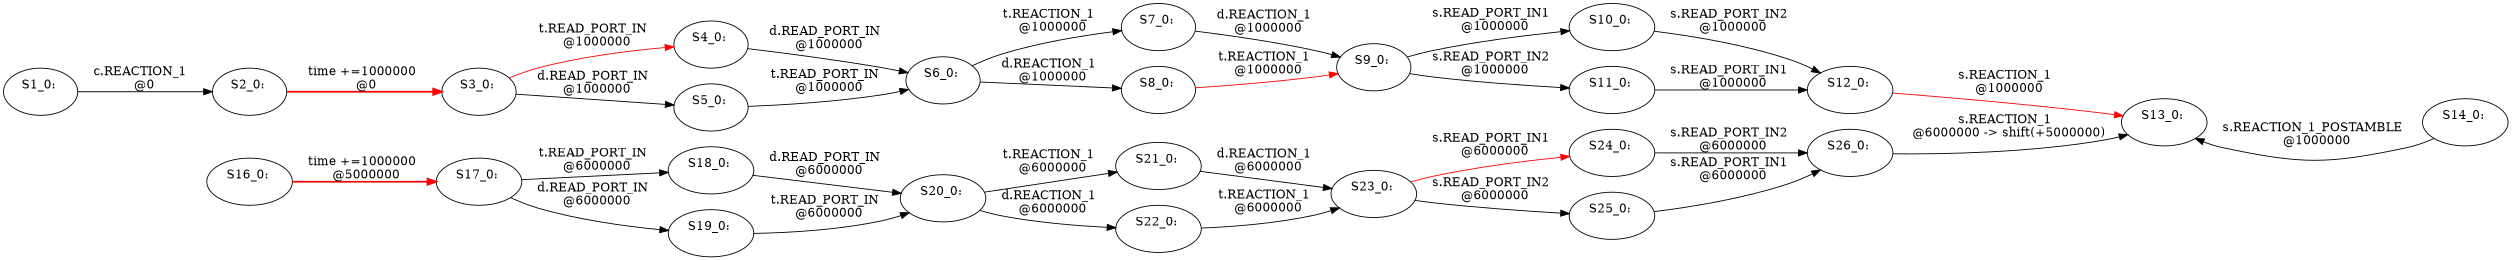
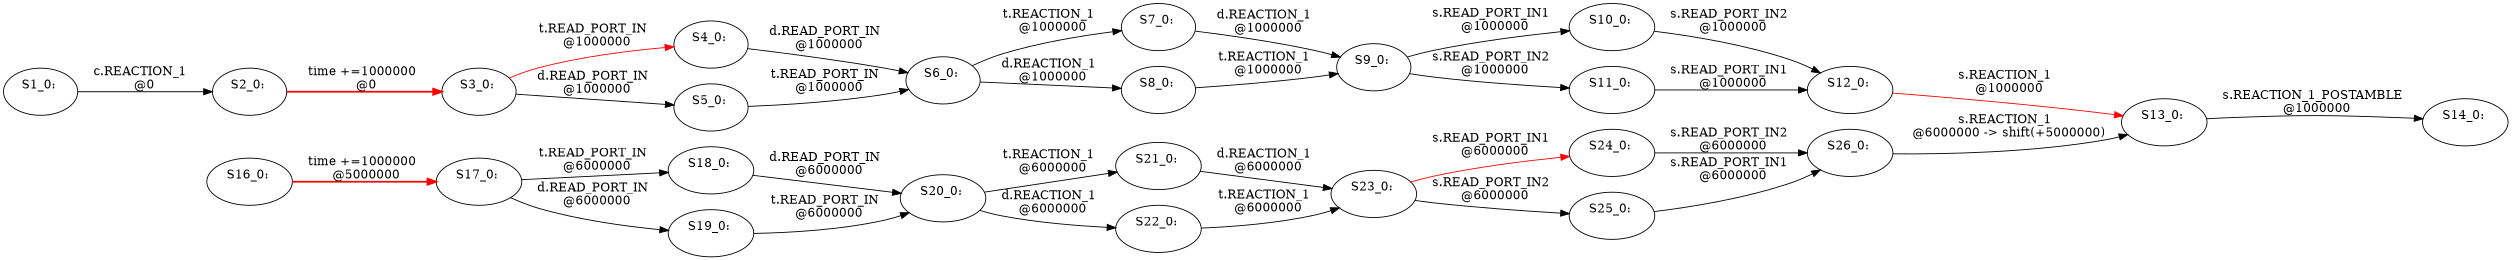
(1262, 83) -> (1262, 83)
(2319, 160) -> (2310, 116)
